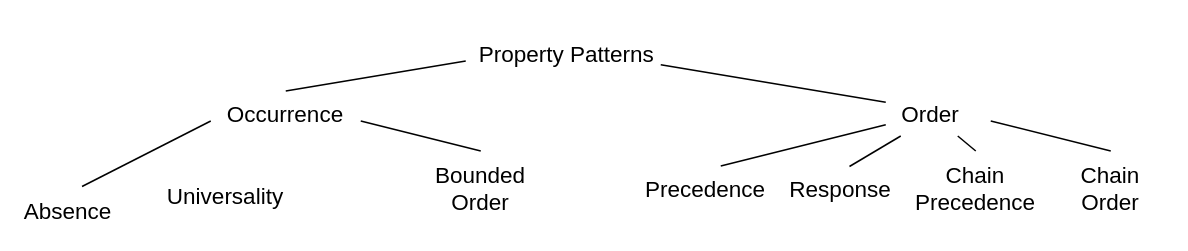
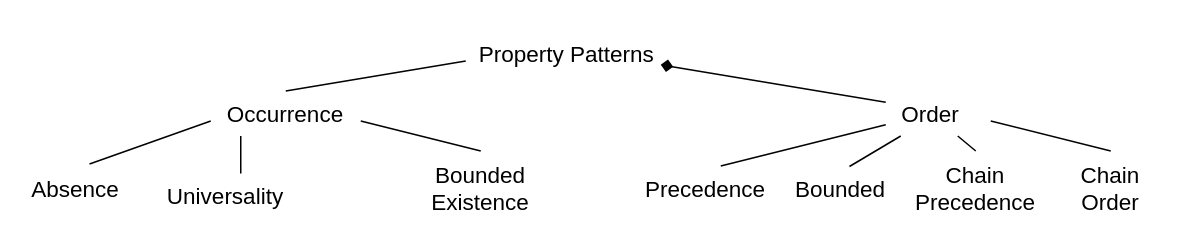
(667, 65) -> (673, 67)
none -> (241, 155)
(481, 188) -> (481, 188)
(841, 188) -> (841, 188)
(68, 211) -> (76, 188)
